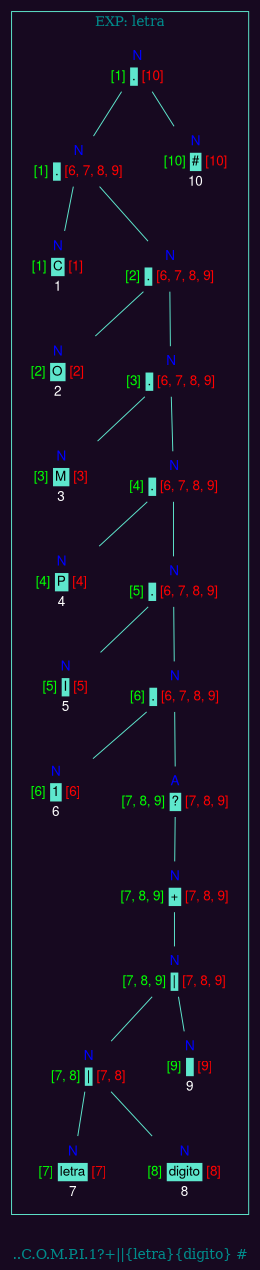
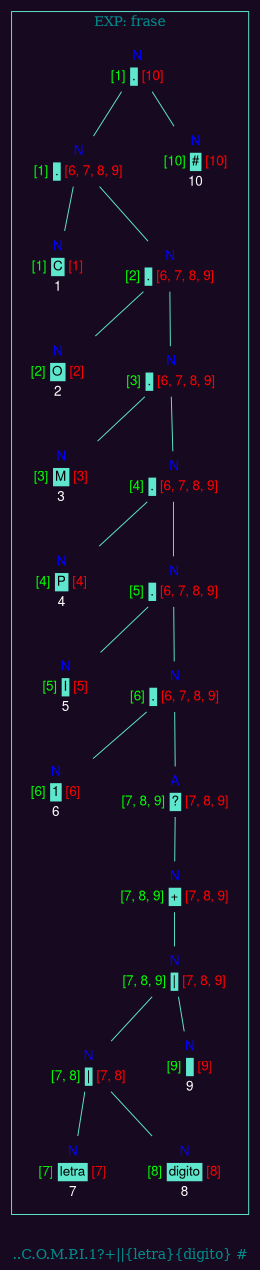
(130, 23) -> (130, 23)
